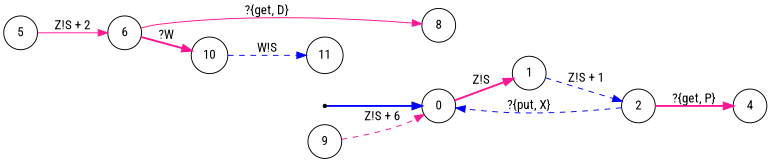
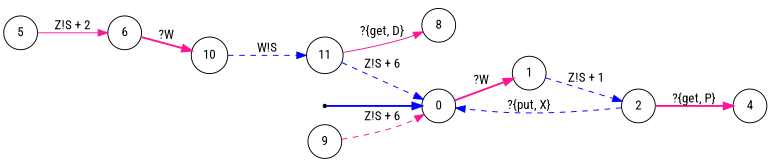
(276, 18) -> (379, 45)
none -> (378, 79)
(481, 80) -> (481, 80)
